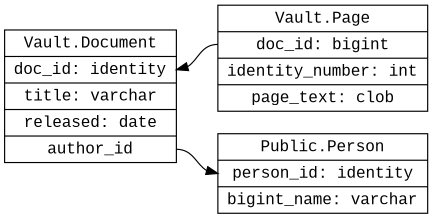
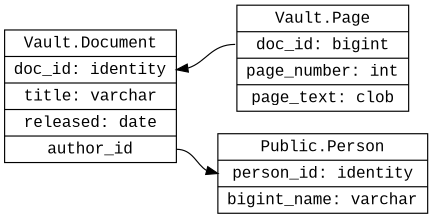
(323, 71) -> (323, 71)
